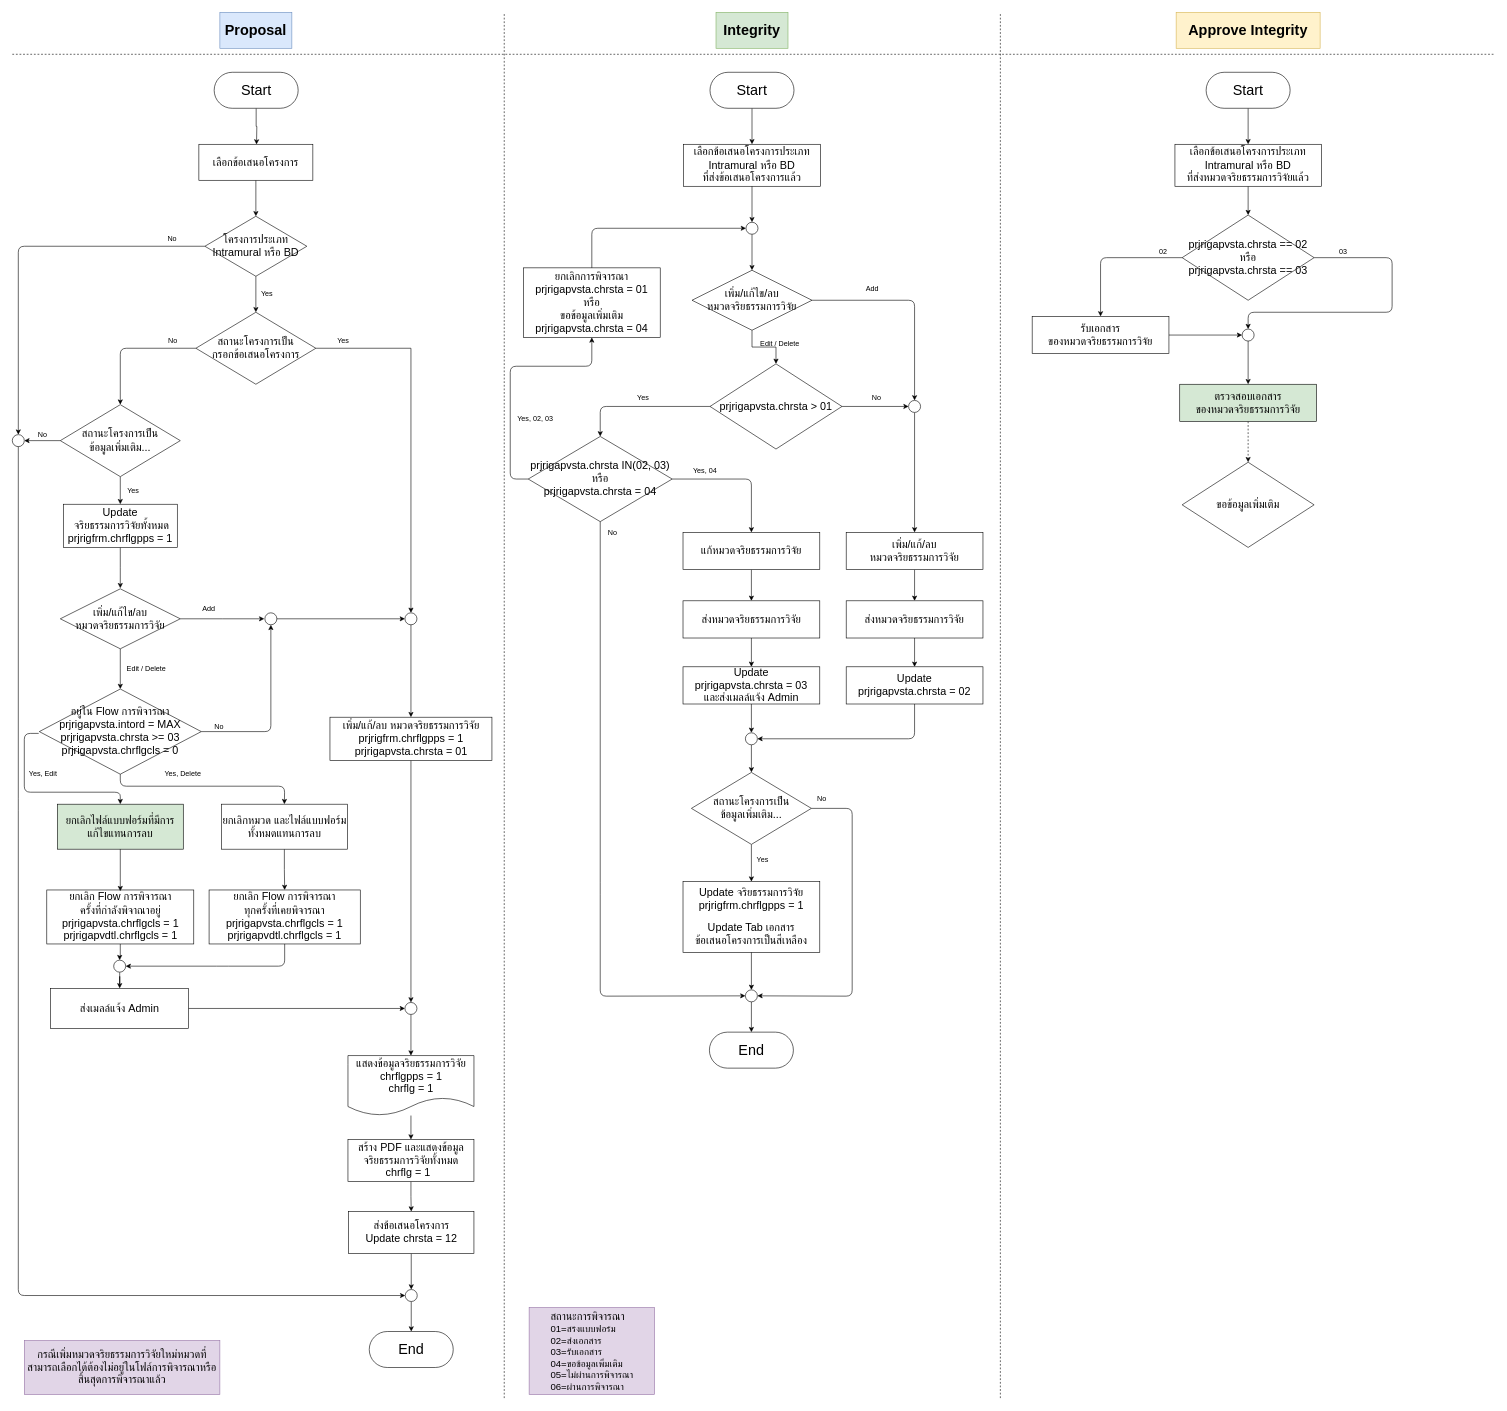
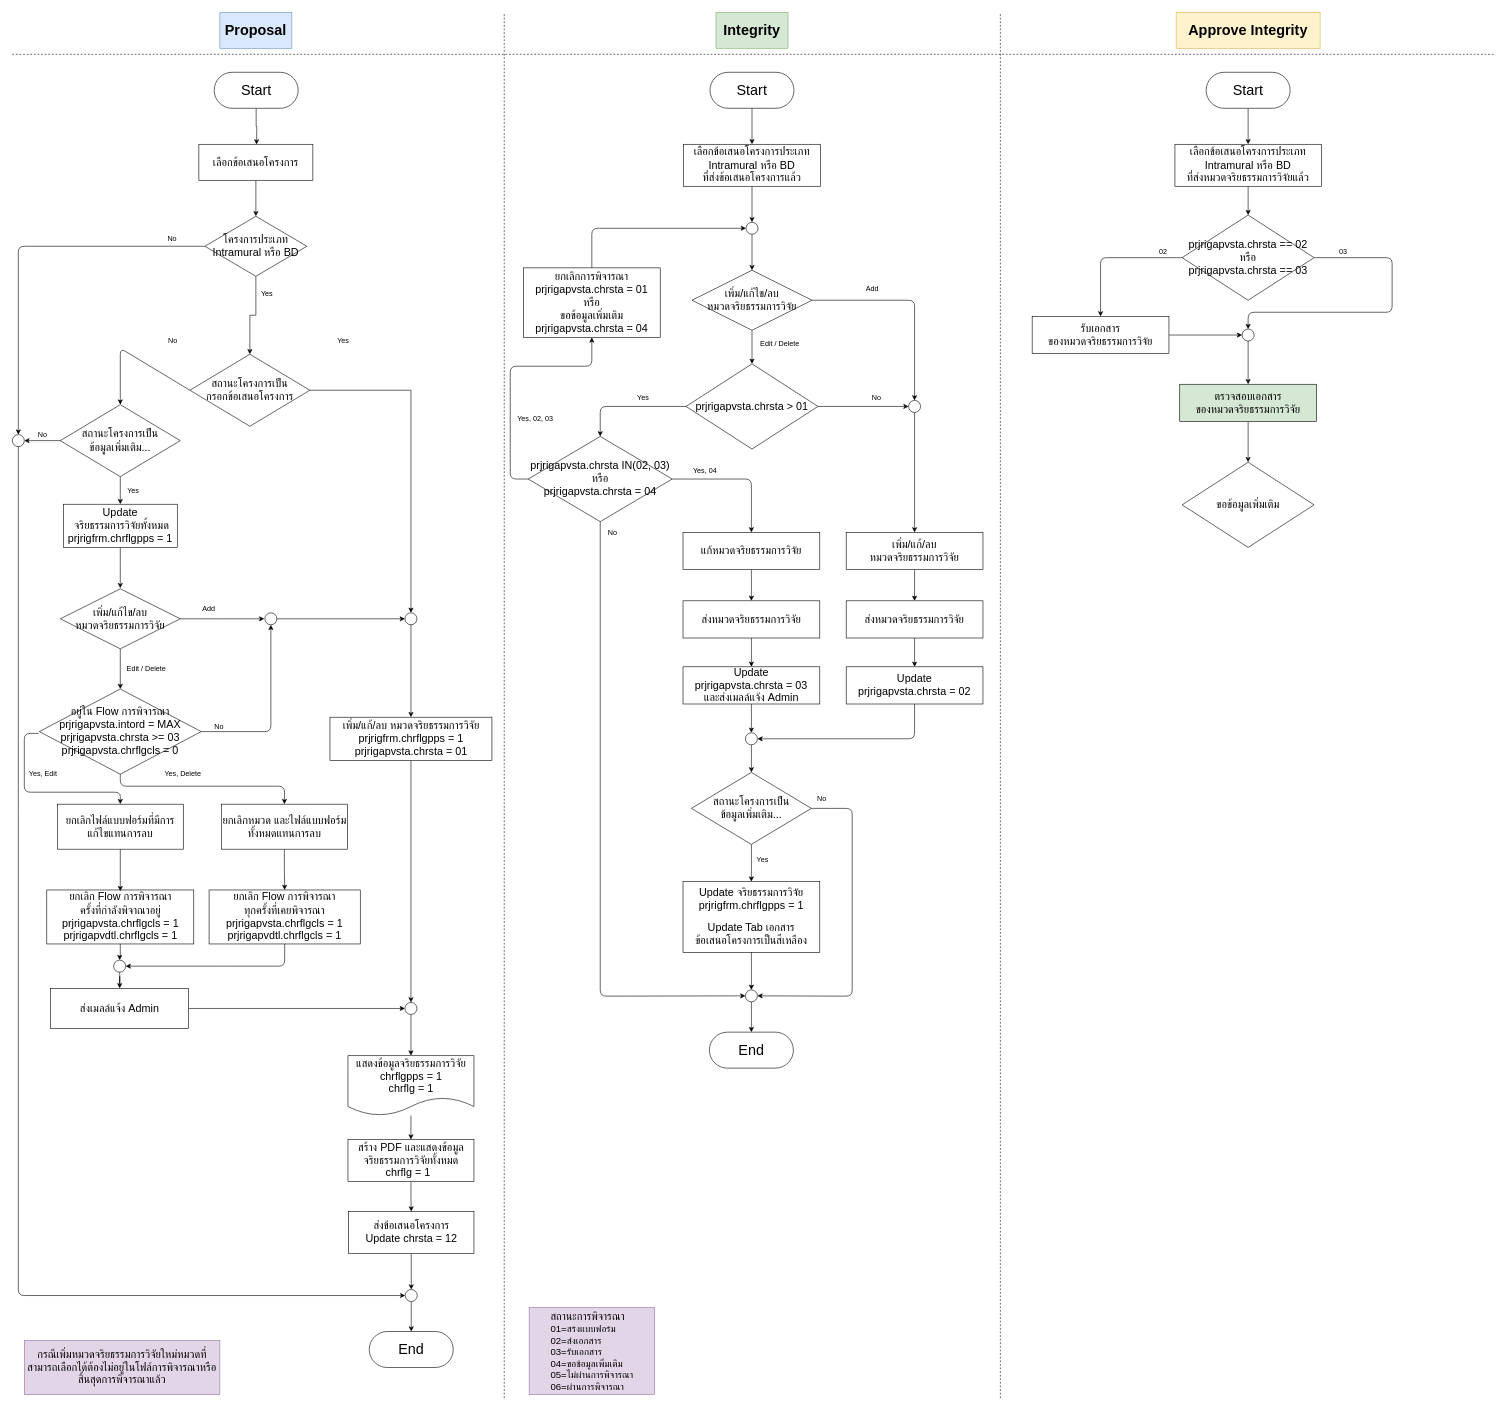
(256, 348) -> (250, 390)
(776, 407) -> (752, 407)
(1248, 440) -> (1248, 440)
(120, 827) -> (120, 827)
